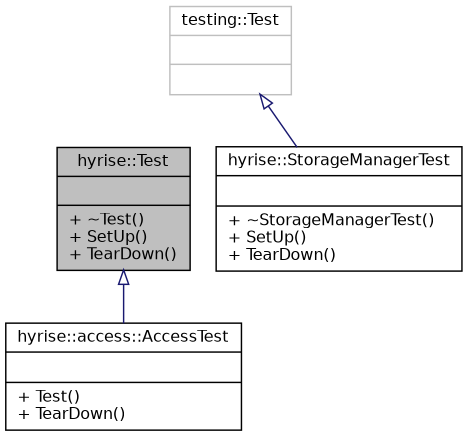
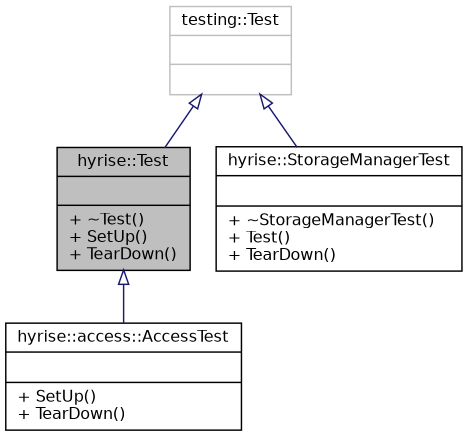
none -> (179, 127)
(267, 238) -> (260, 238)
(49, 397) -> (57, 397)
